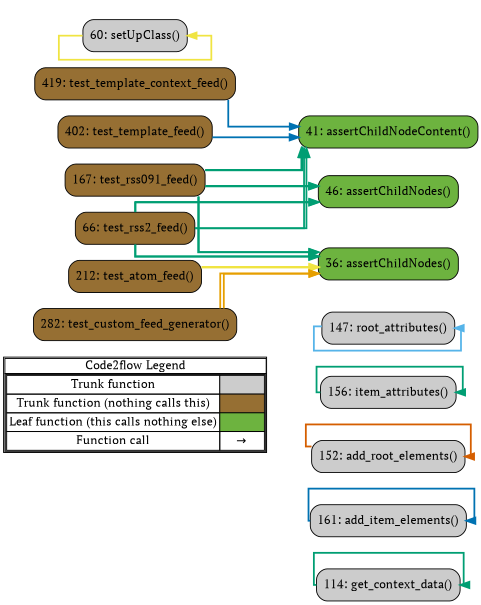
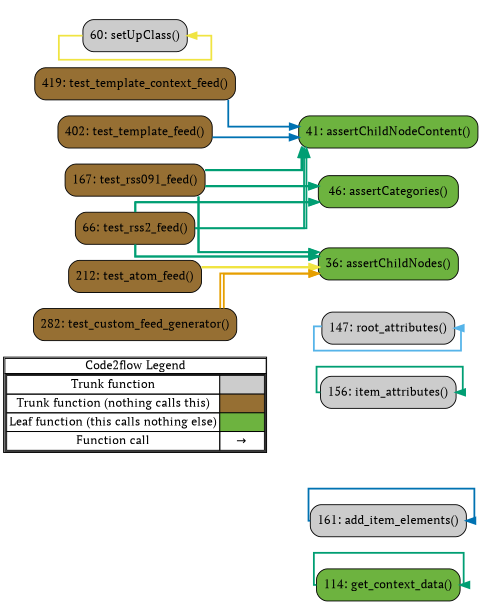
(388, 192) -> (388, 192)
(388, 457) -> none
(388, 585) -> (388, 585)
